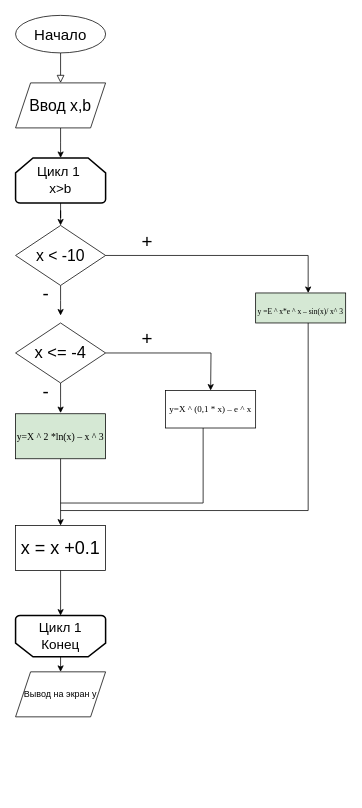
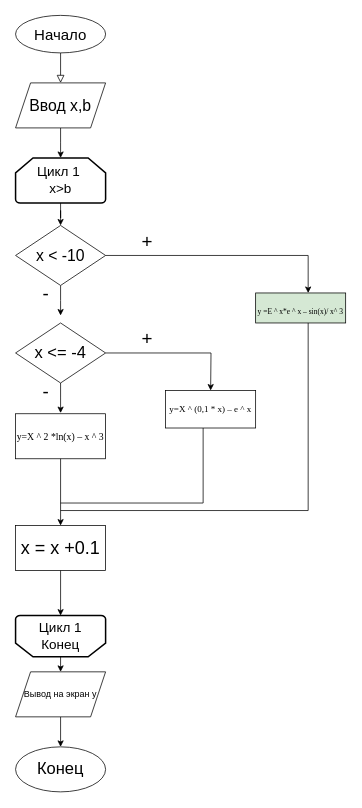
(60, 436) -> (60, 436)
none -> (60, 729)
none -> (60, 769)
